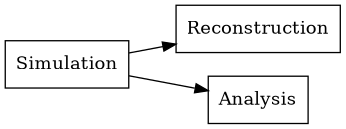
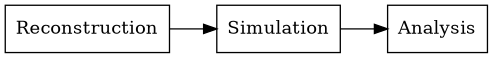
(146, 50) -> (187, 29)
